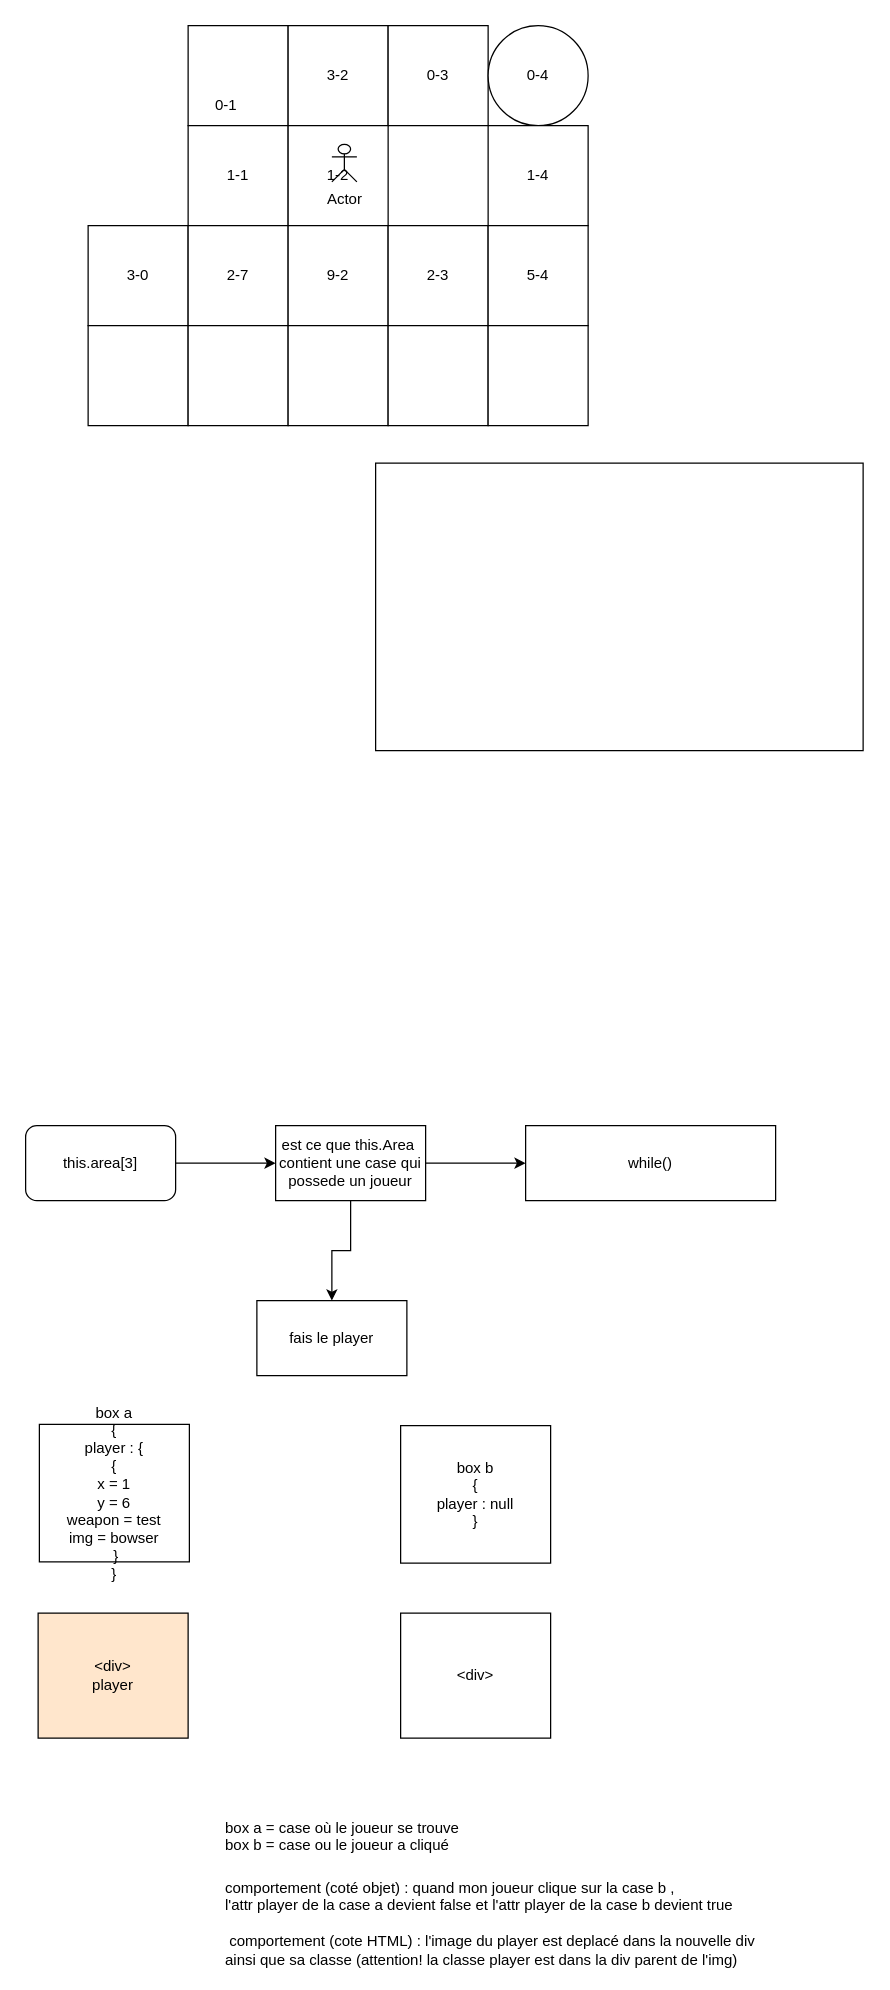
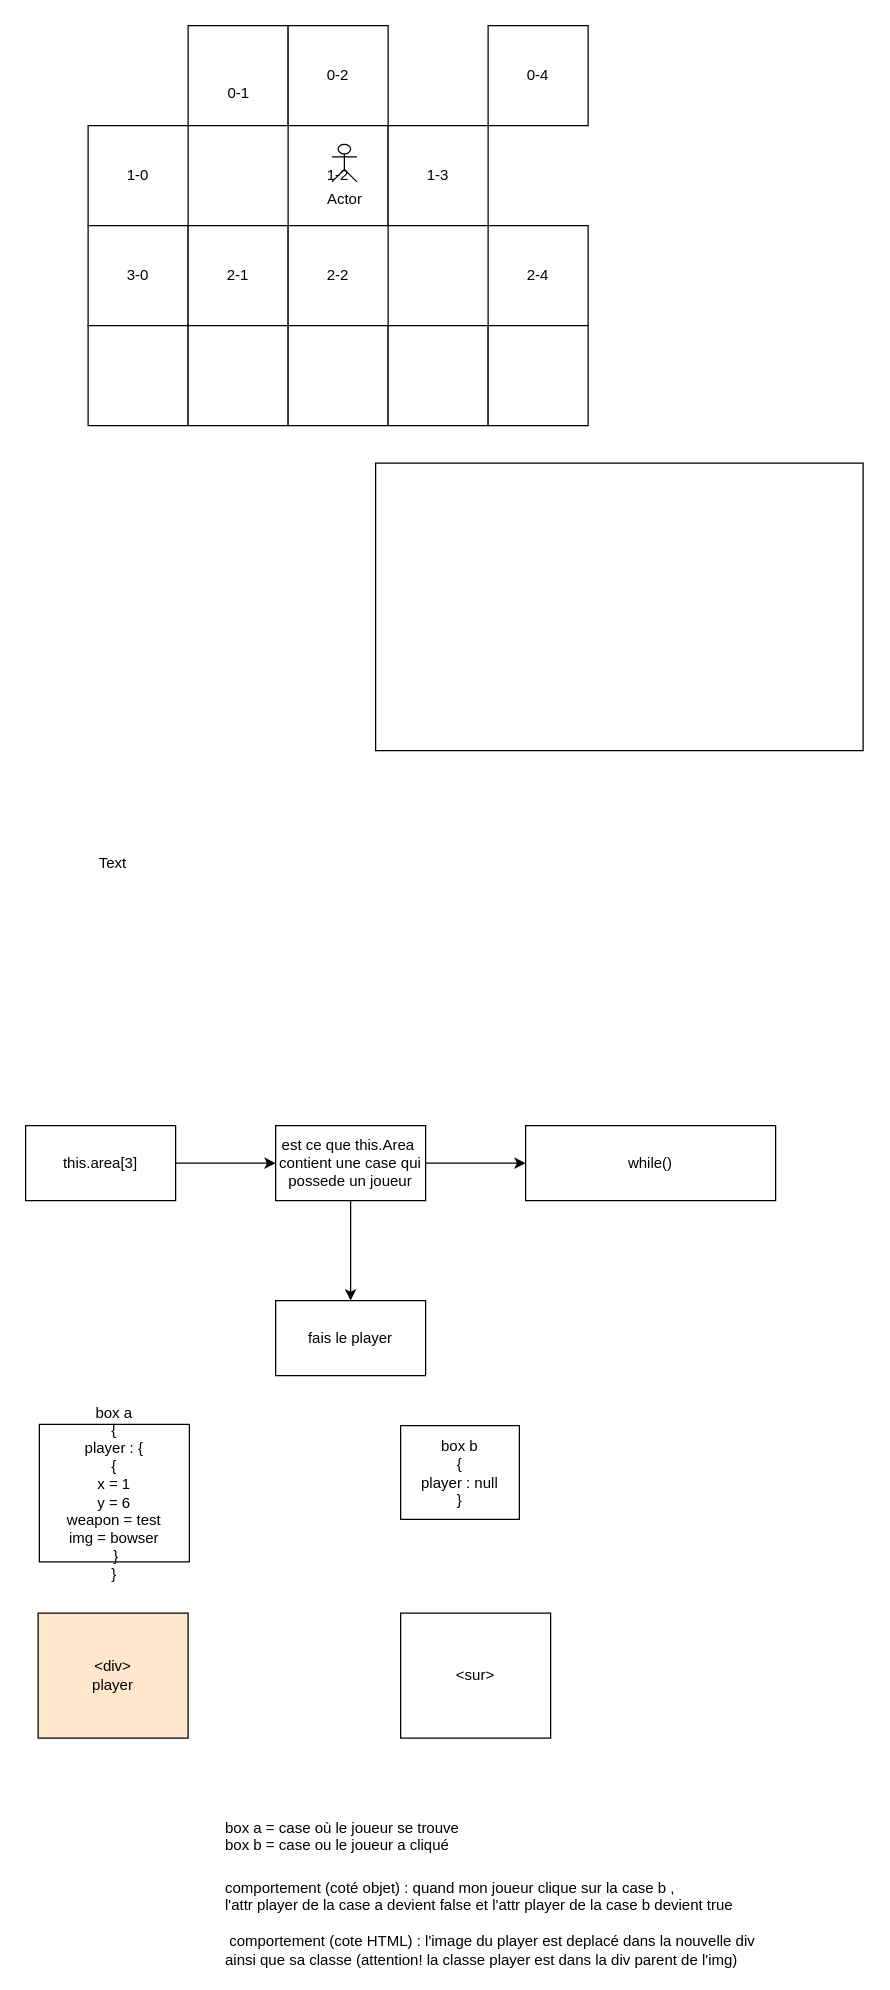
(338, 76) -> (338, 76)
(438, 76) -> none
(538, 76) -> (538, 76)
(238, 107) -> (251, 94)
none -> (138, 176)
(238, 176) -> none
none -> (438, 176)
(538, 176) -> none
(238, 276) -> (238, 276)
(338, 276) -> (338, 276)
(438, 276) -> none
(538, 276) -> (538, 276)
none -> (113, 863)
(101, 1163) -> (101, 1163)
(332, 1338) -> (351, 1338)
(476, 1494) -> (460, 1473)
(476, 1676) -> (476, 1676)
